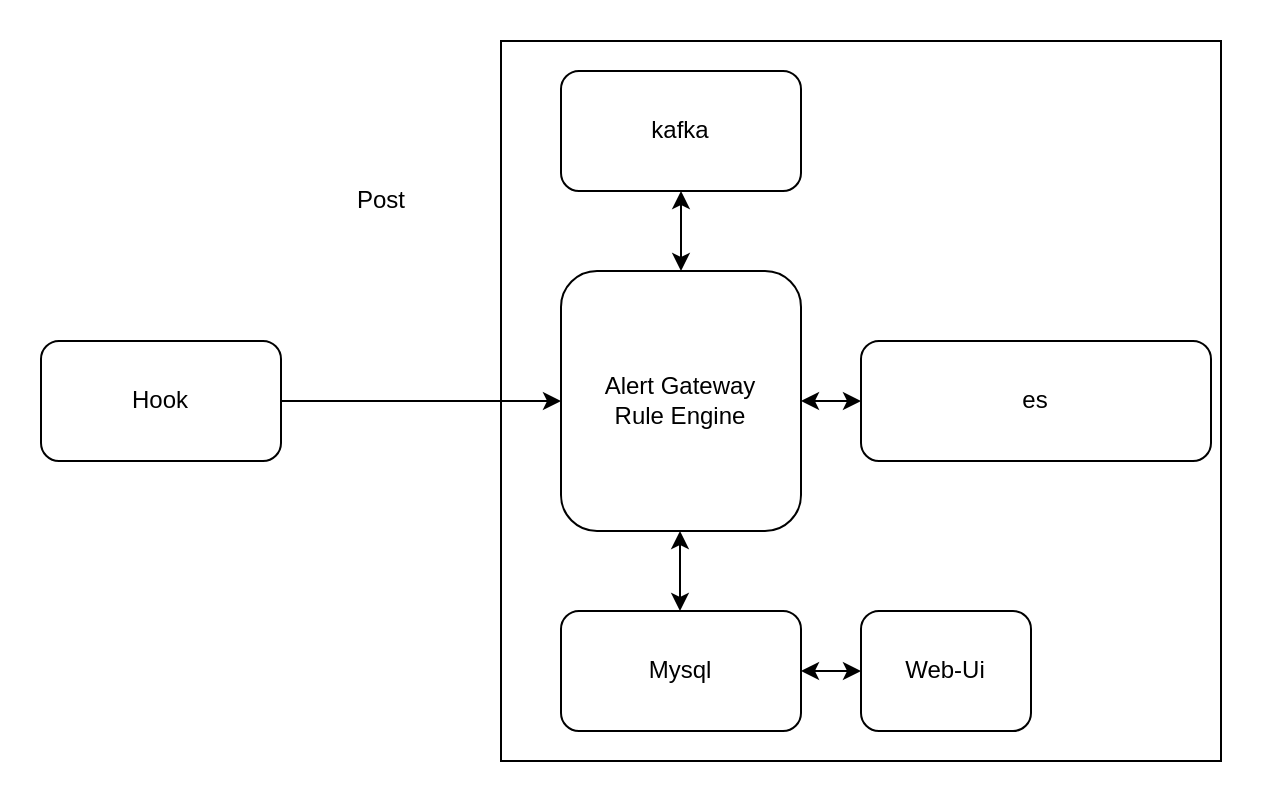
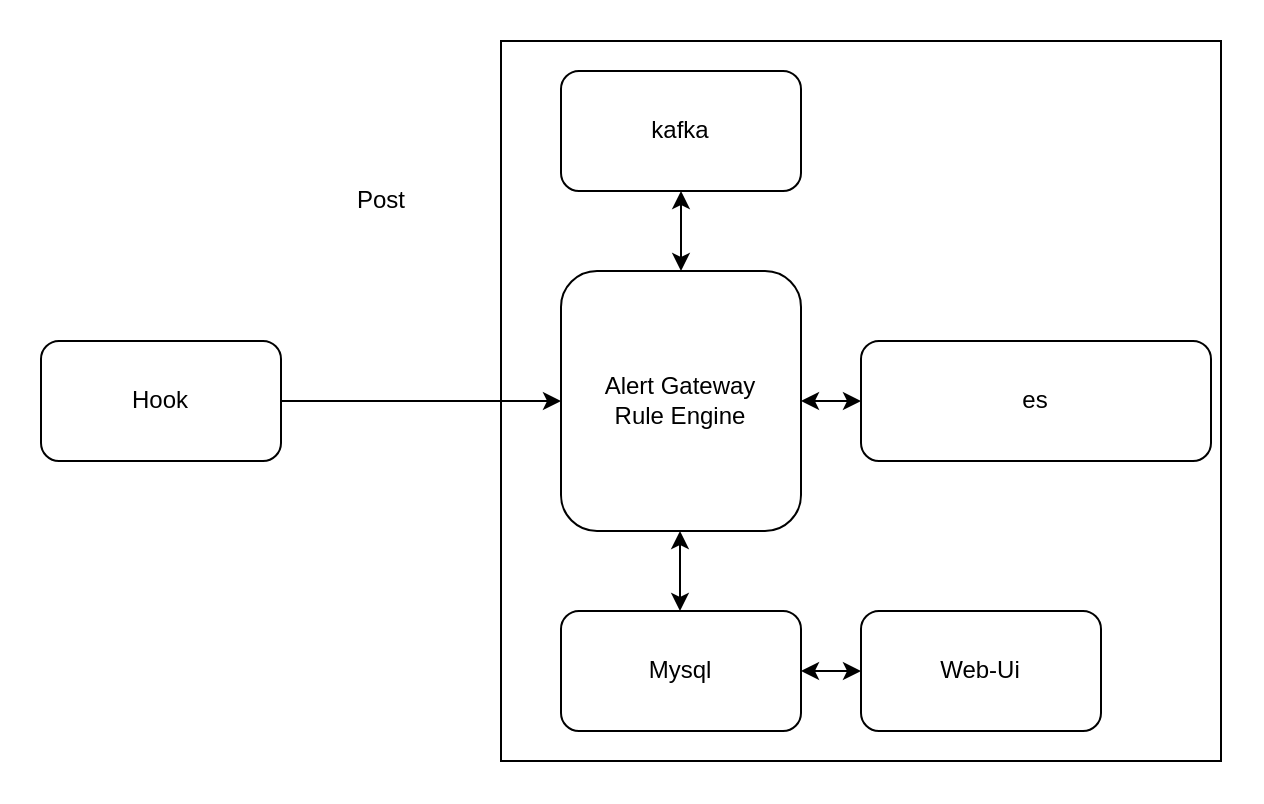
(946, 671) -> (981, 671)
